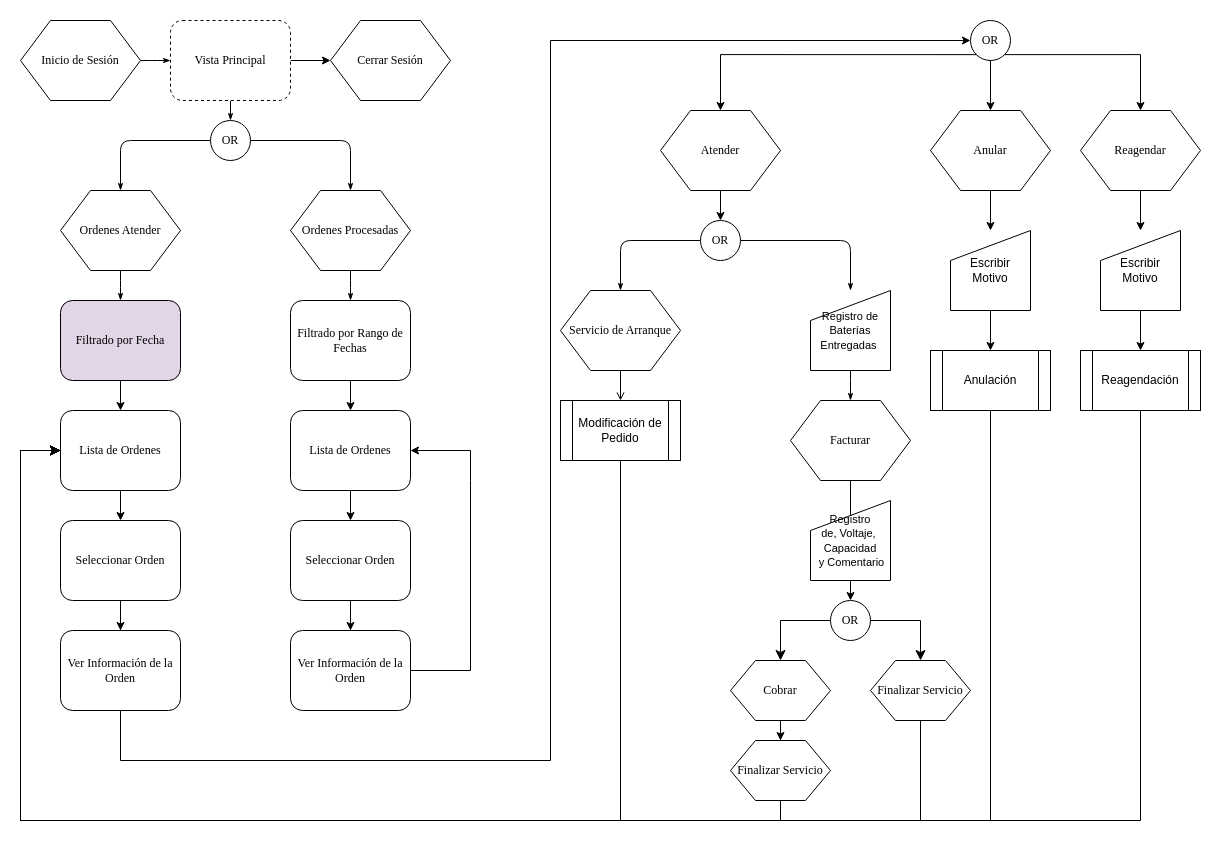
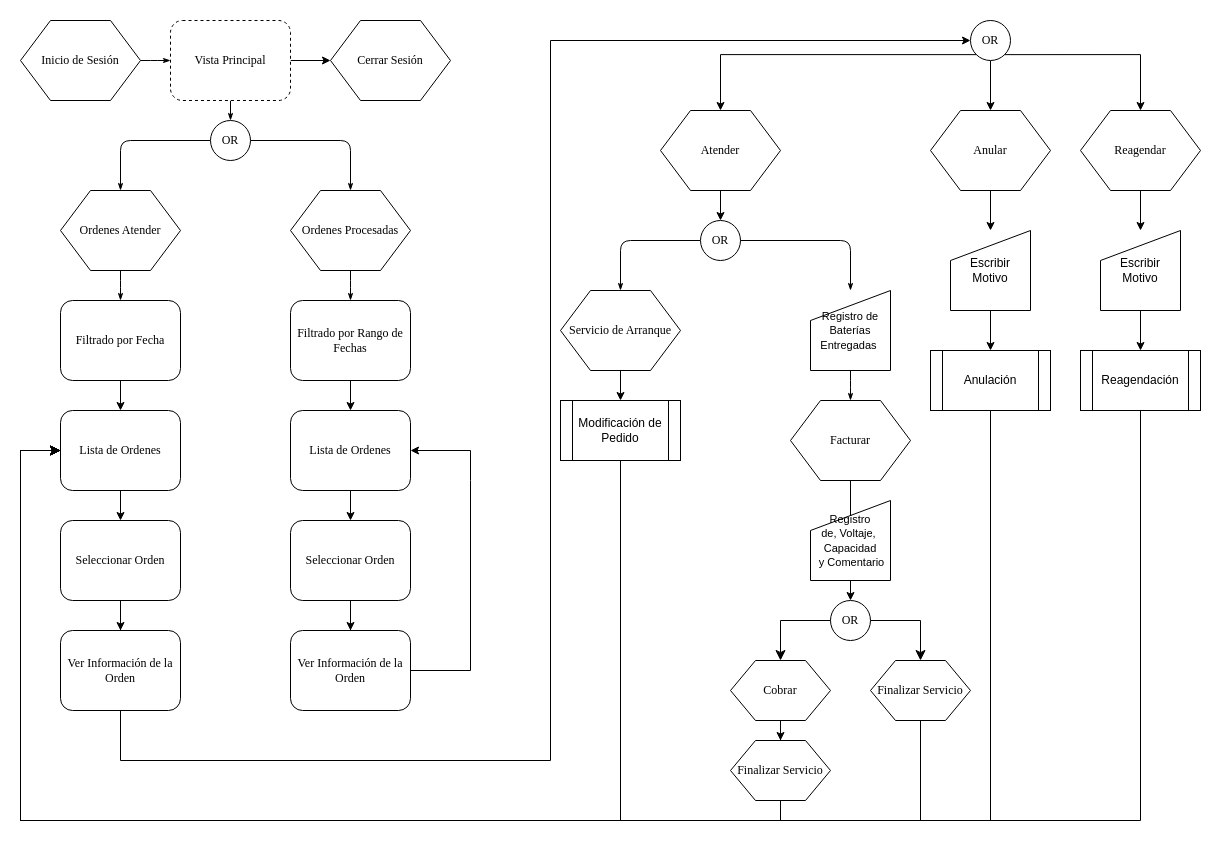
(121, 341) -> (121, 341)
(621, 394) -> (621, 392)
